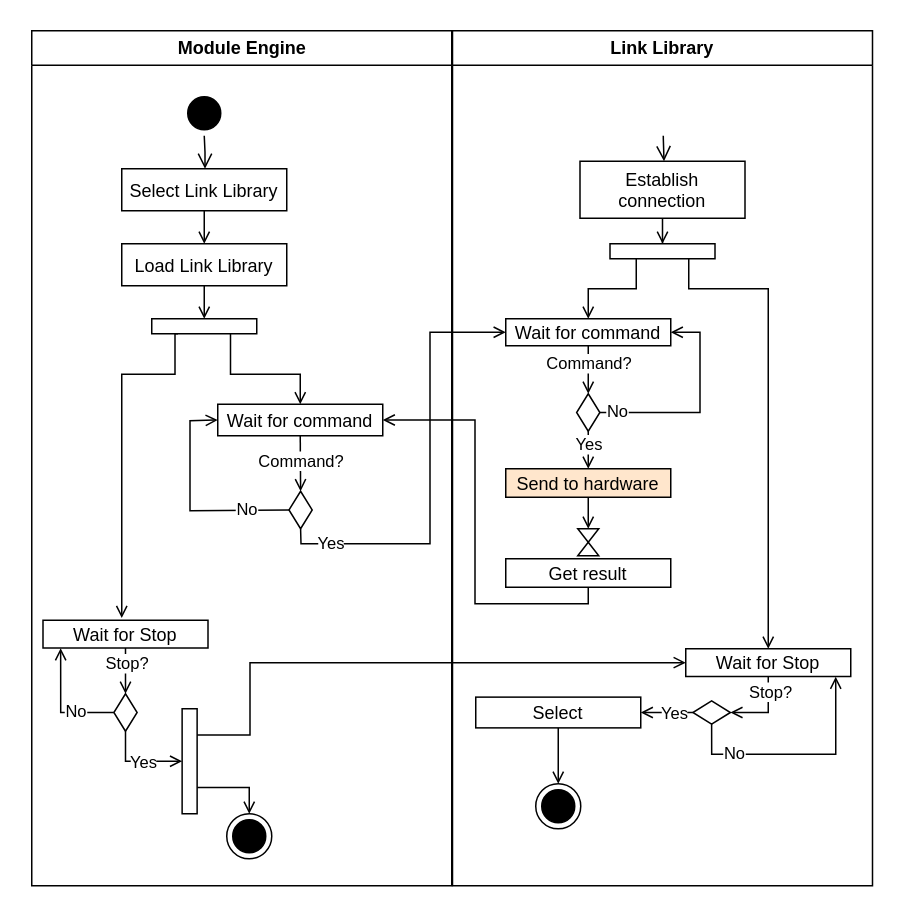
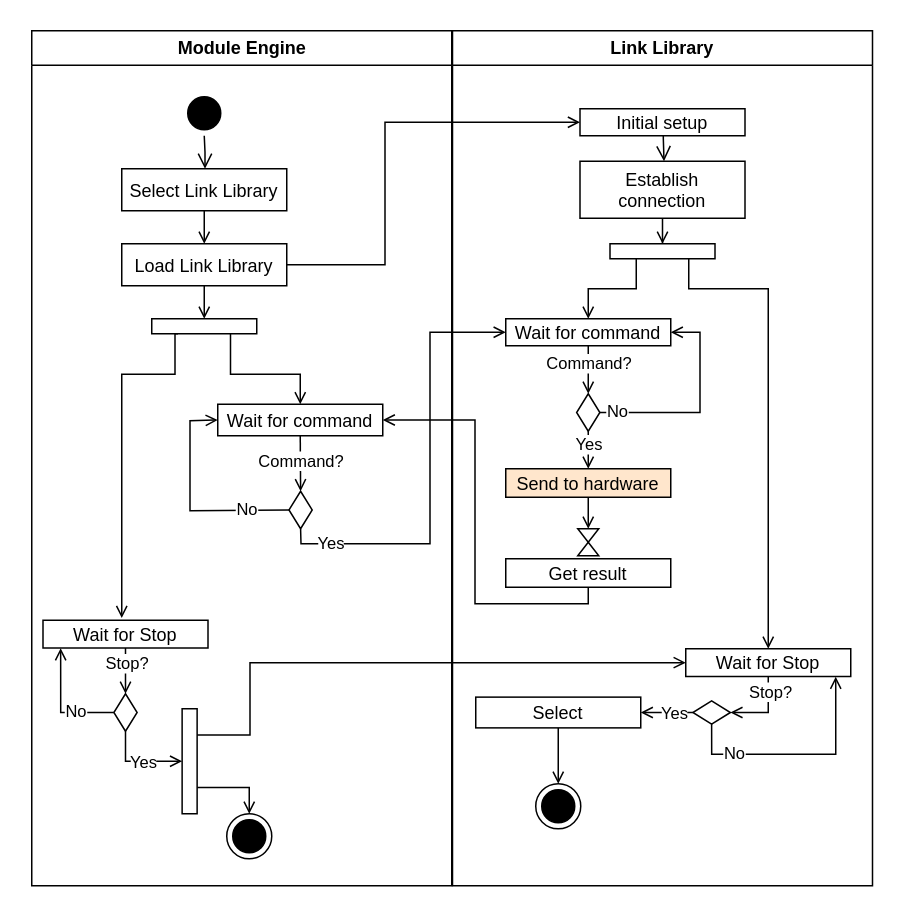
none -> (662, 122)
none -> (385, 147)
